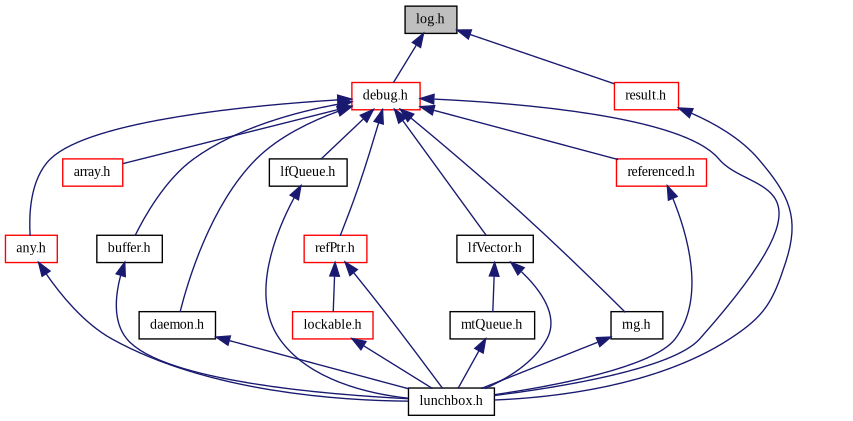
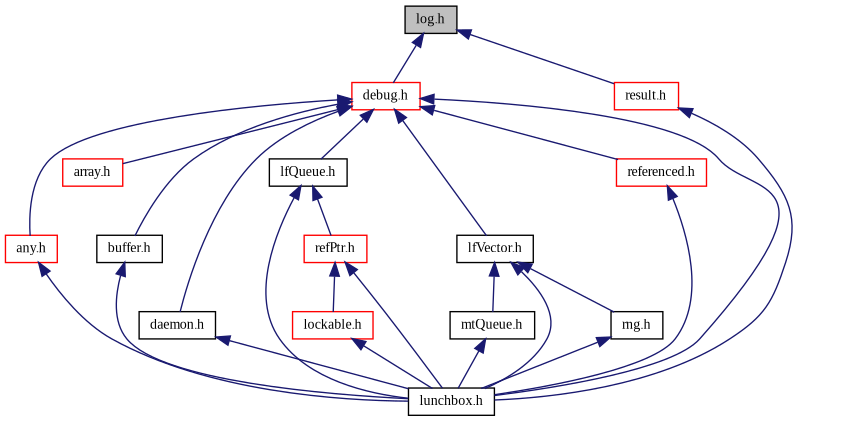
(361, 180) -> (324, 217)
(521, 212) -> (572, 290)
